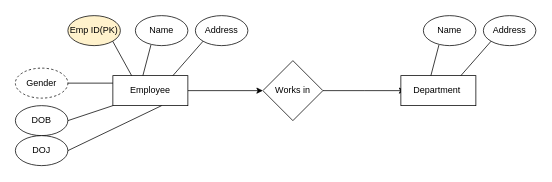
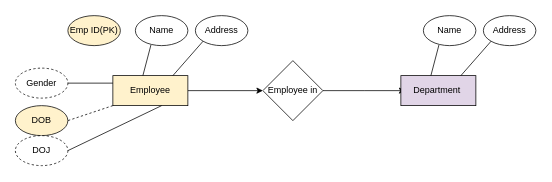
(122, 59) -> none
(150, 90) -> (150, 90)
(293, 90) -> (293, 90)
(438, 90) -> (438, 90)
(90, 113) -> (90, 113)
(42, 120) -> (42, 120)
(42, 150) -> (42, 150)
